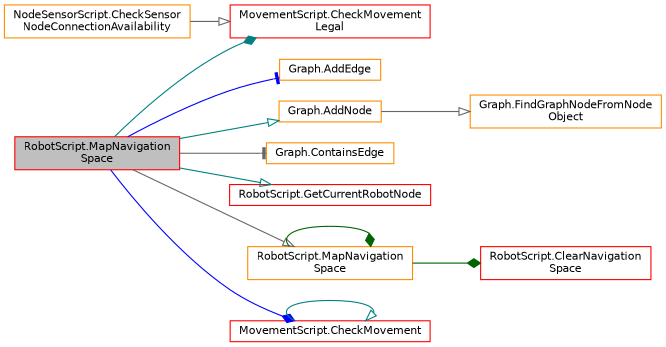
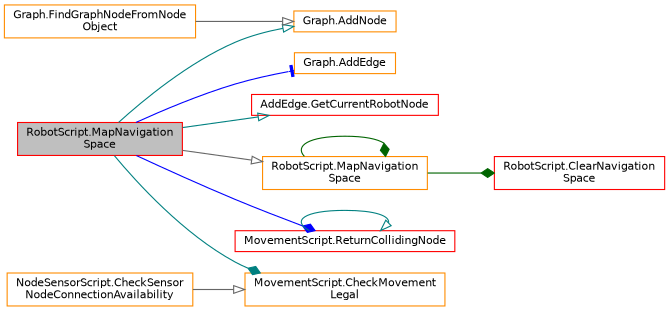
(330, 21) -> (345, 289)
(420, 112) -> (239, 21)
(330, 153) -> none
(330, 195) -> (345, 105)
(330, 331) -> (345, 241)
